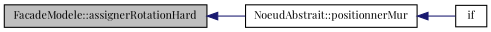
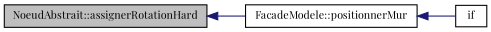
(106, 16) -> (106, 16)
(331, 16) -> (331, 16)
